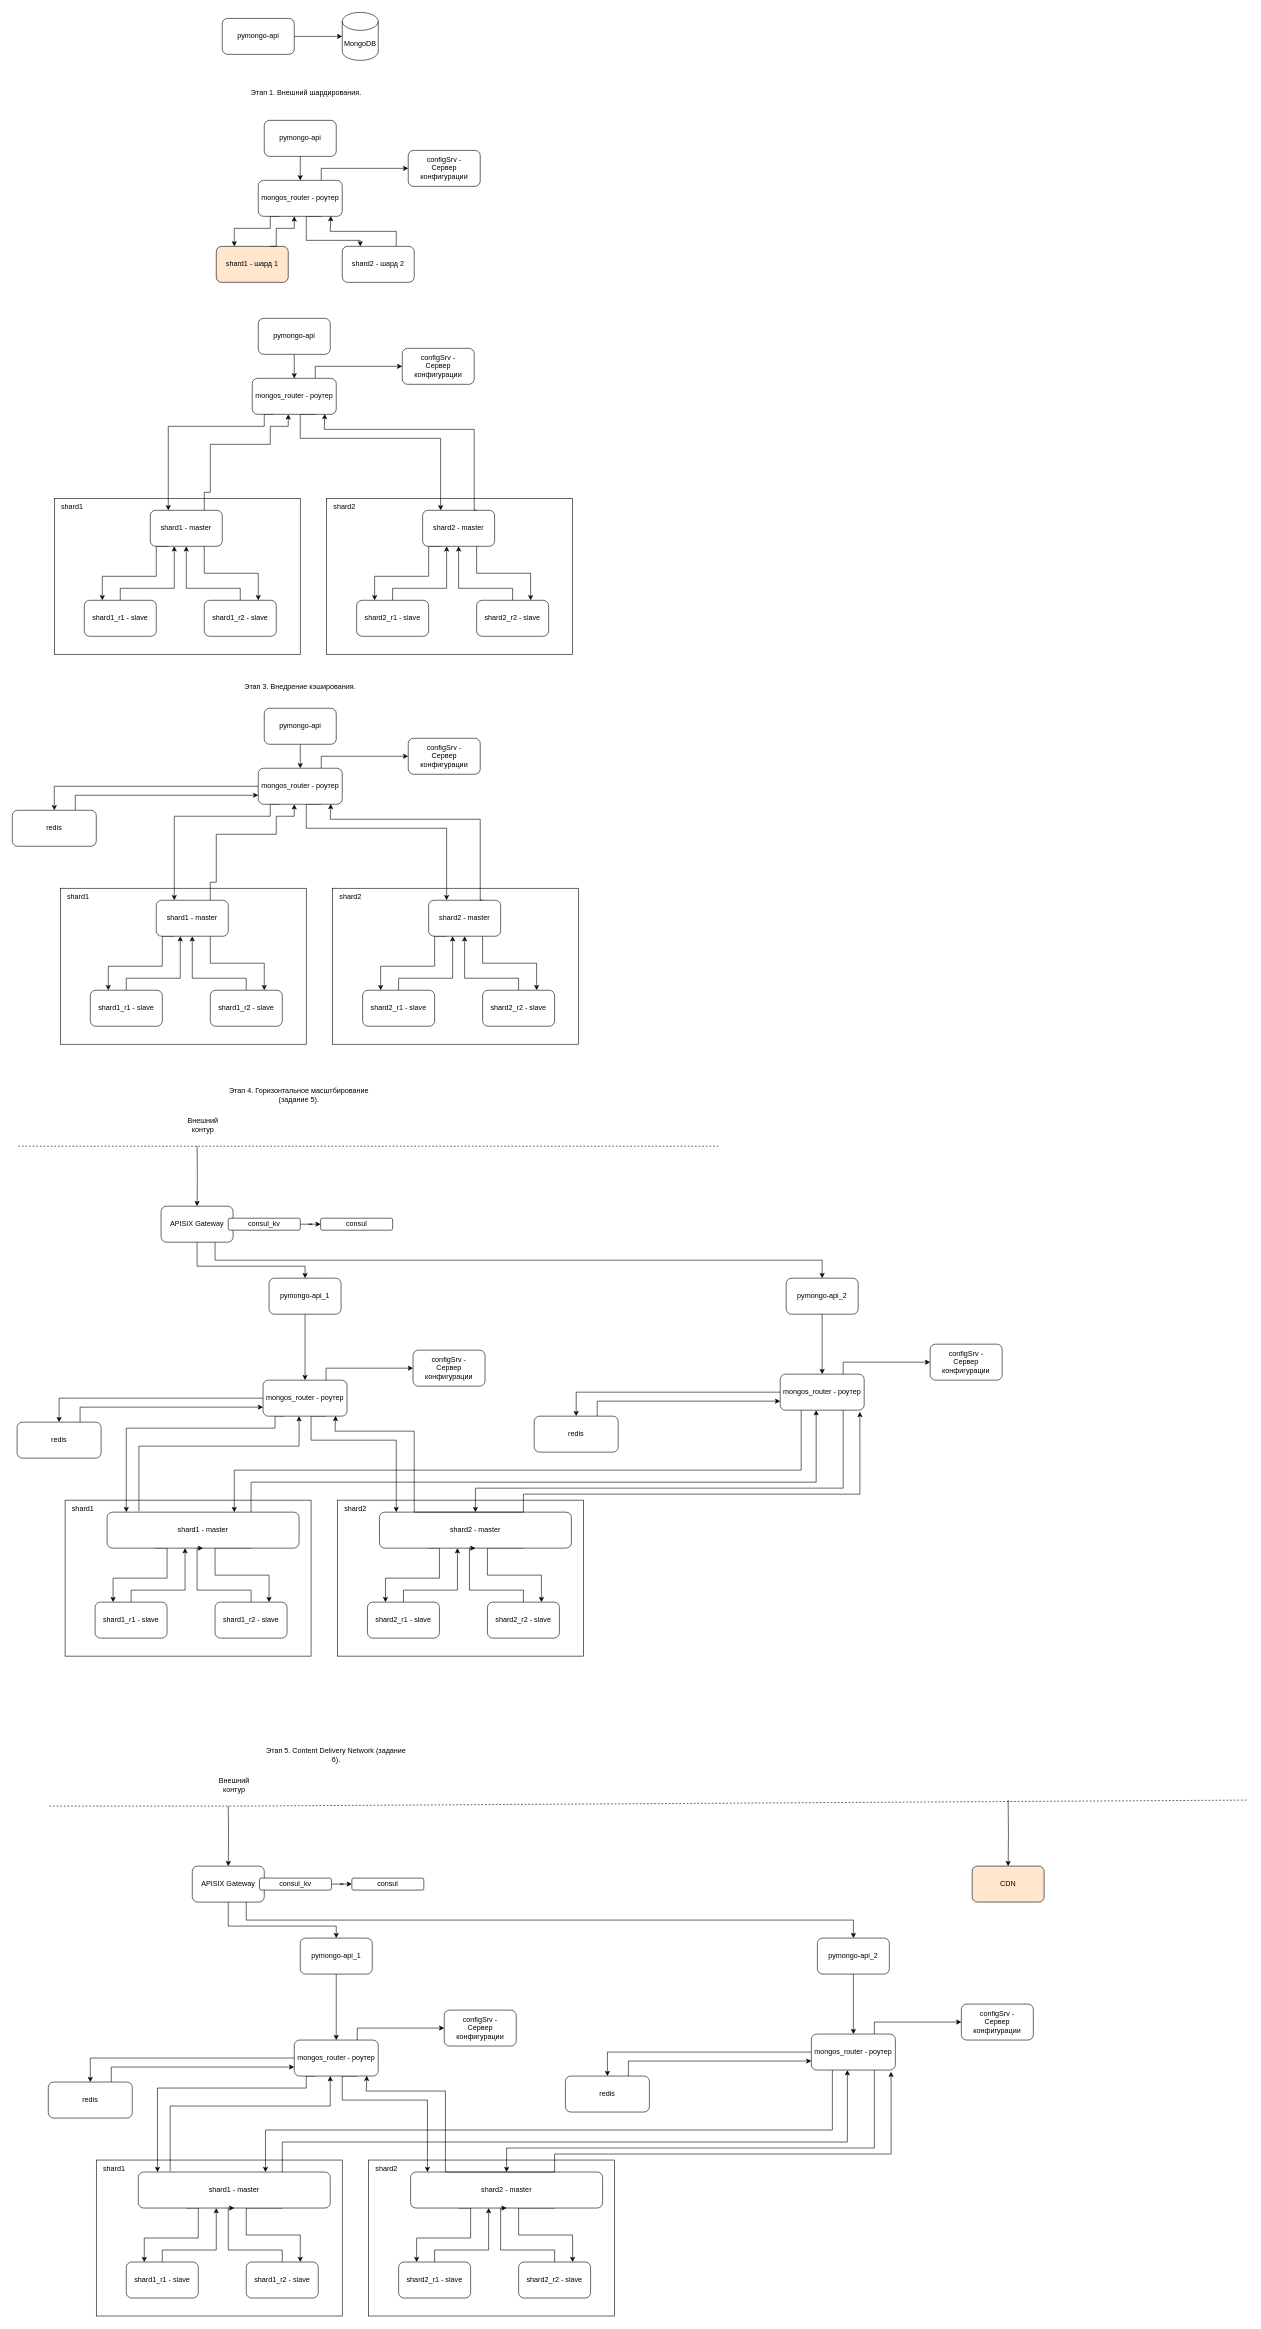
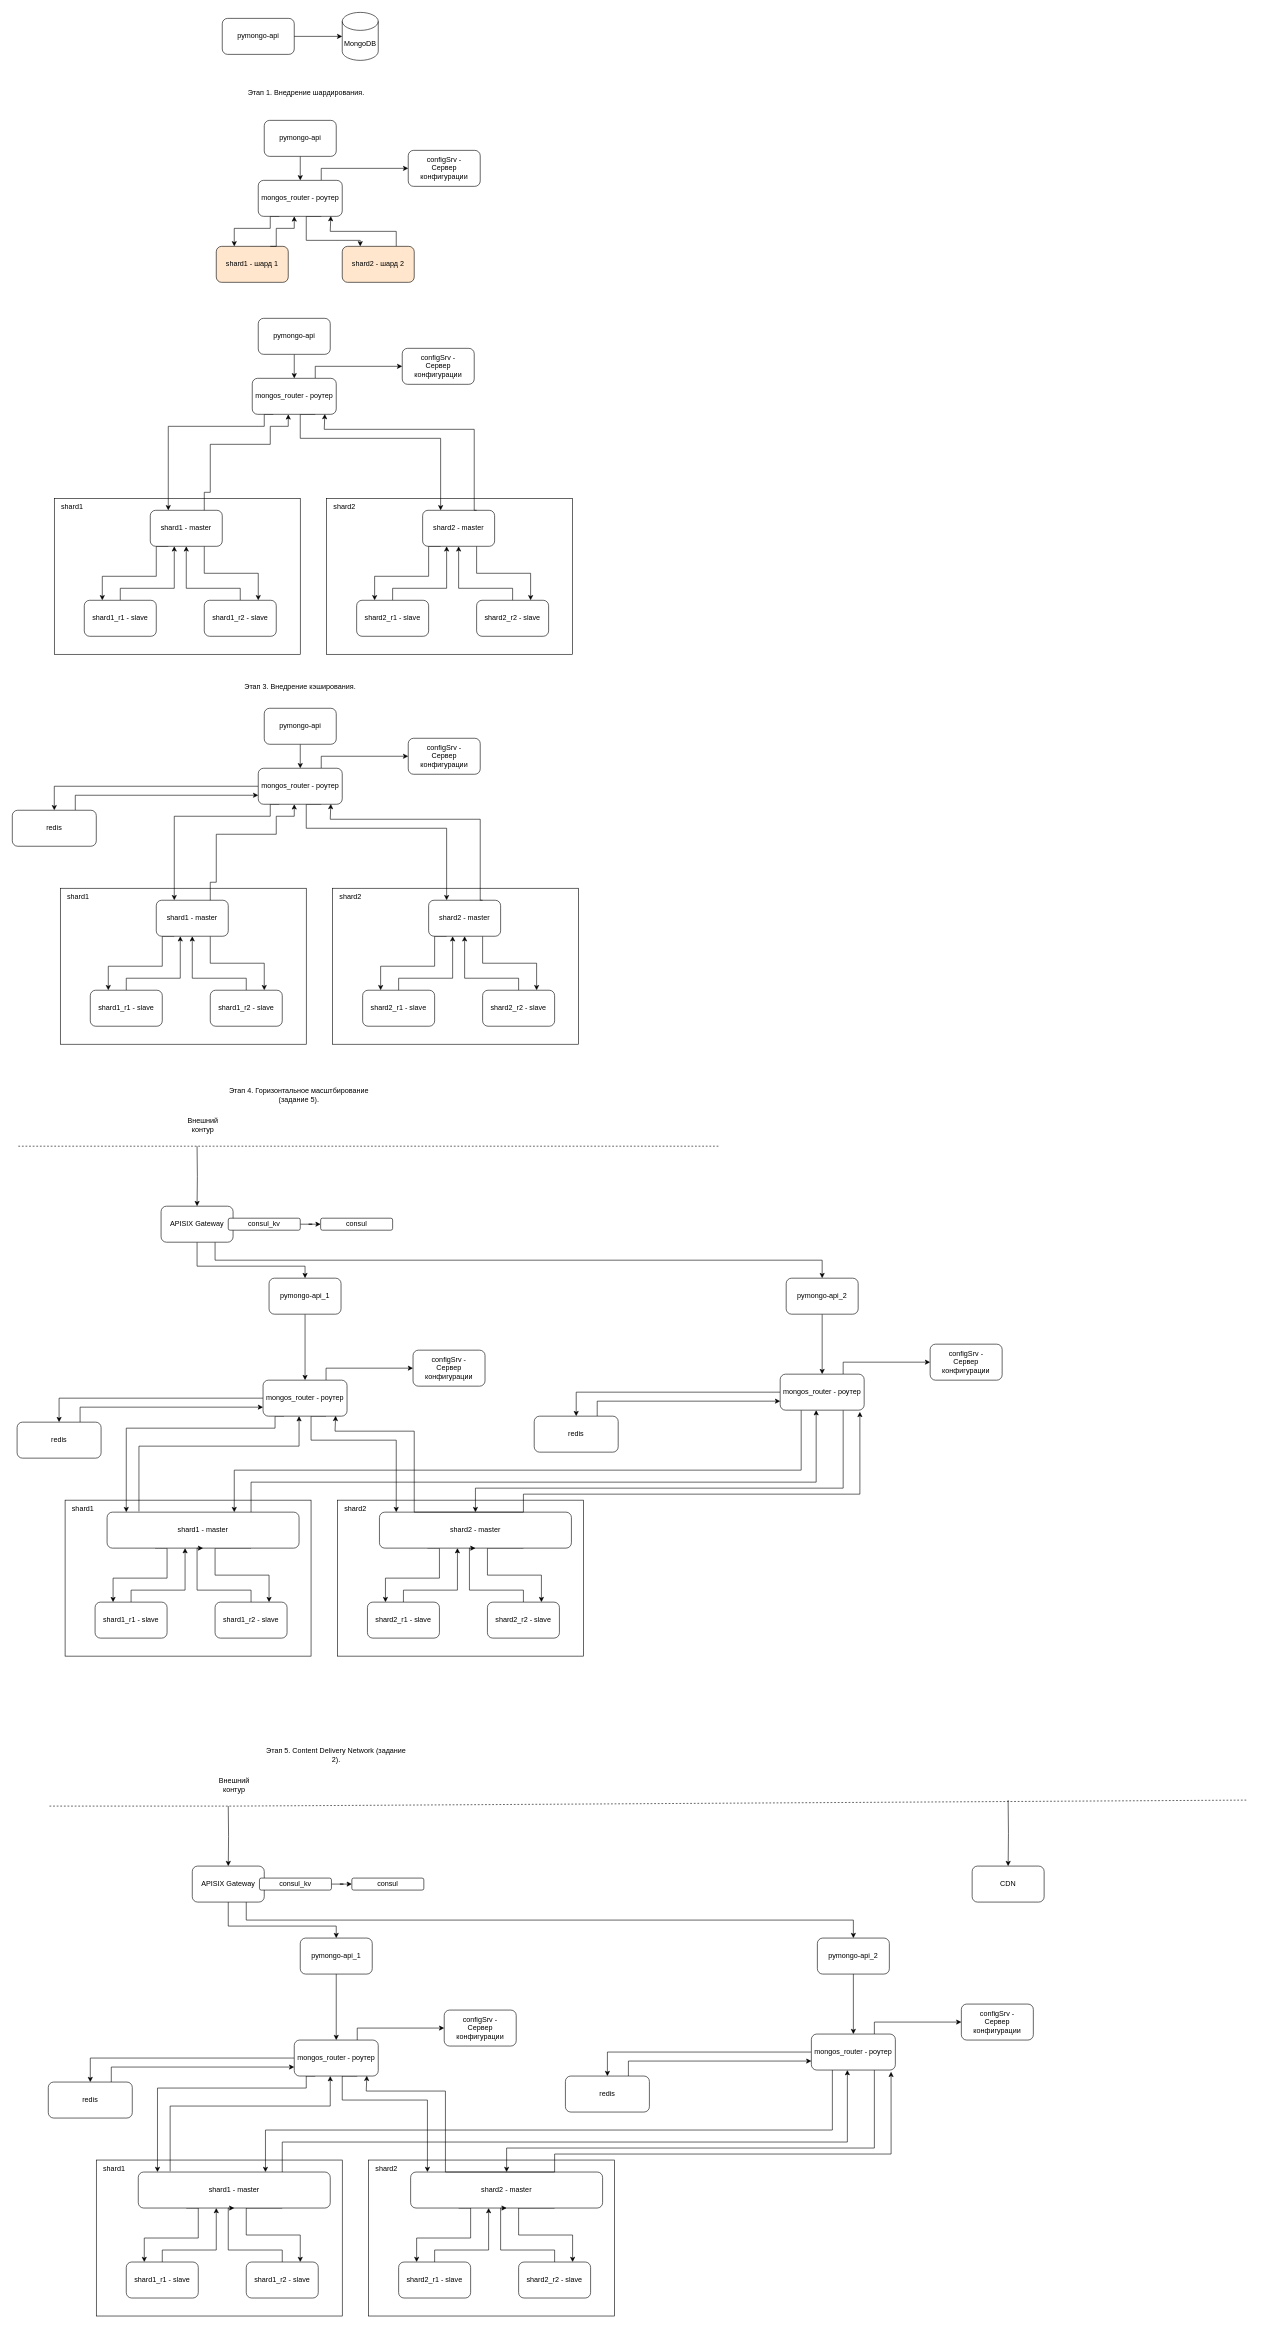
(306, 93) -> (306, 93)
(378, 264) -> (378, 264)
(336, 1755) -> (336, 1755)
(1008, 1884) -> (1008, 1884)
